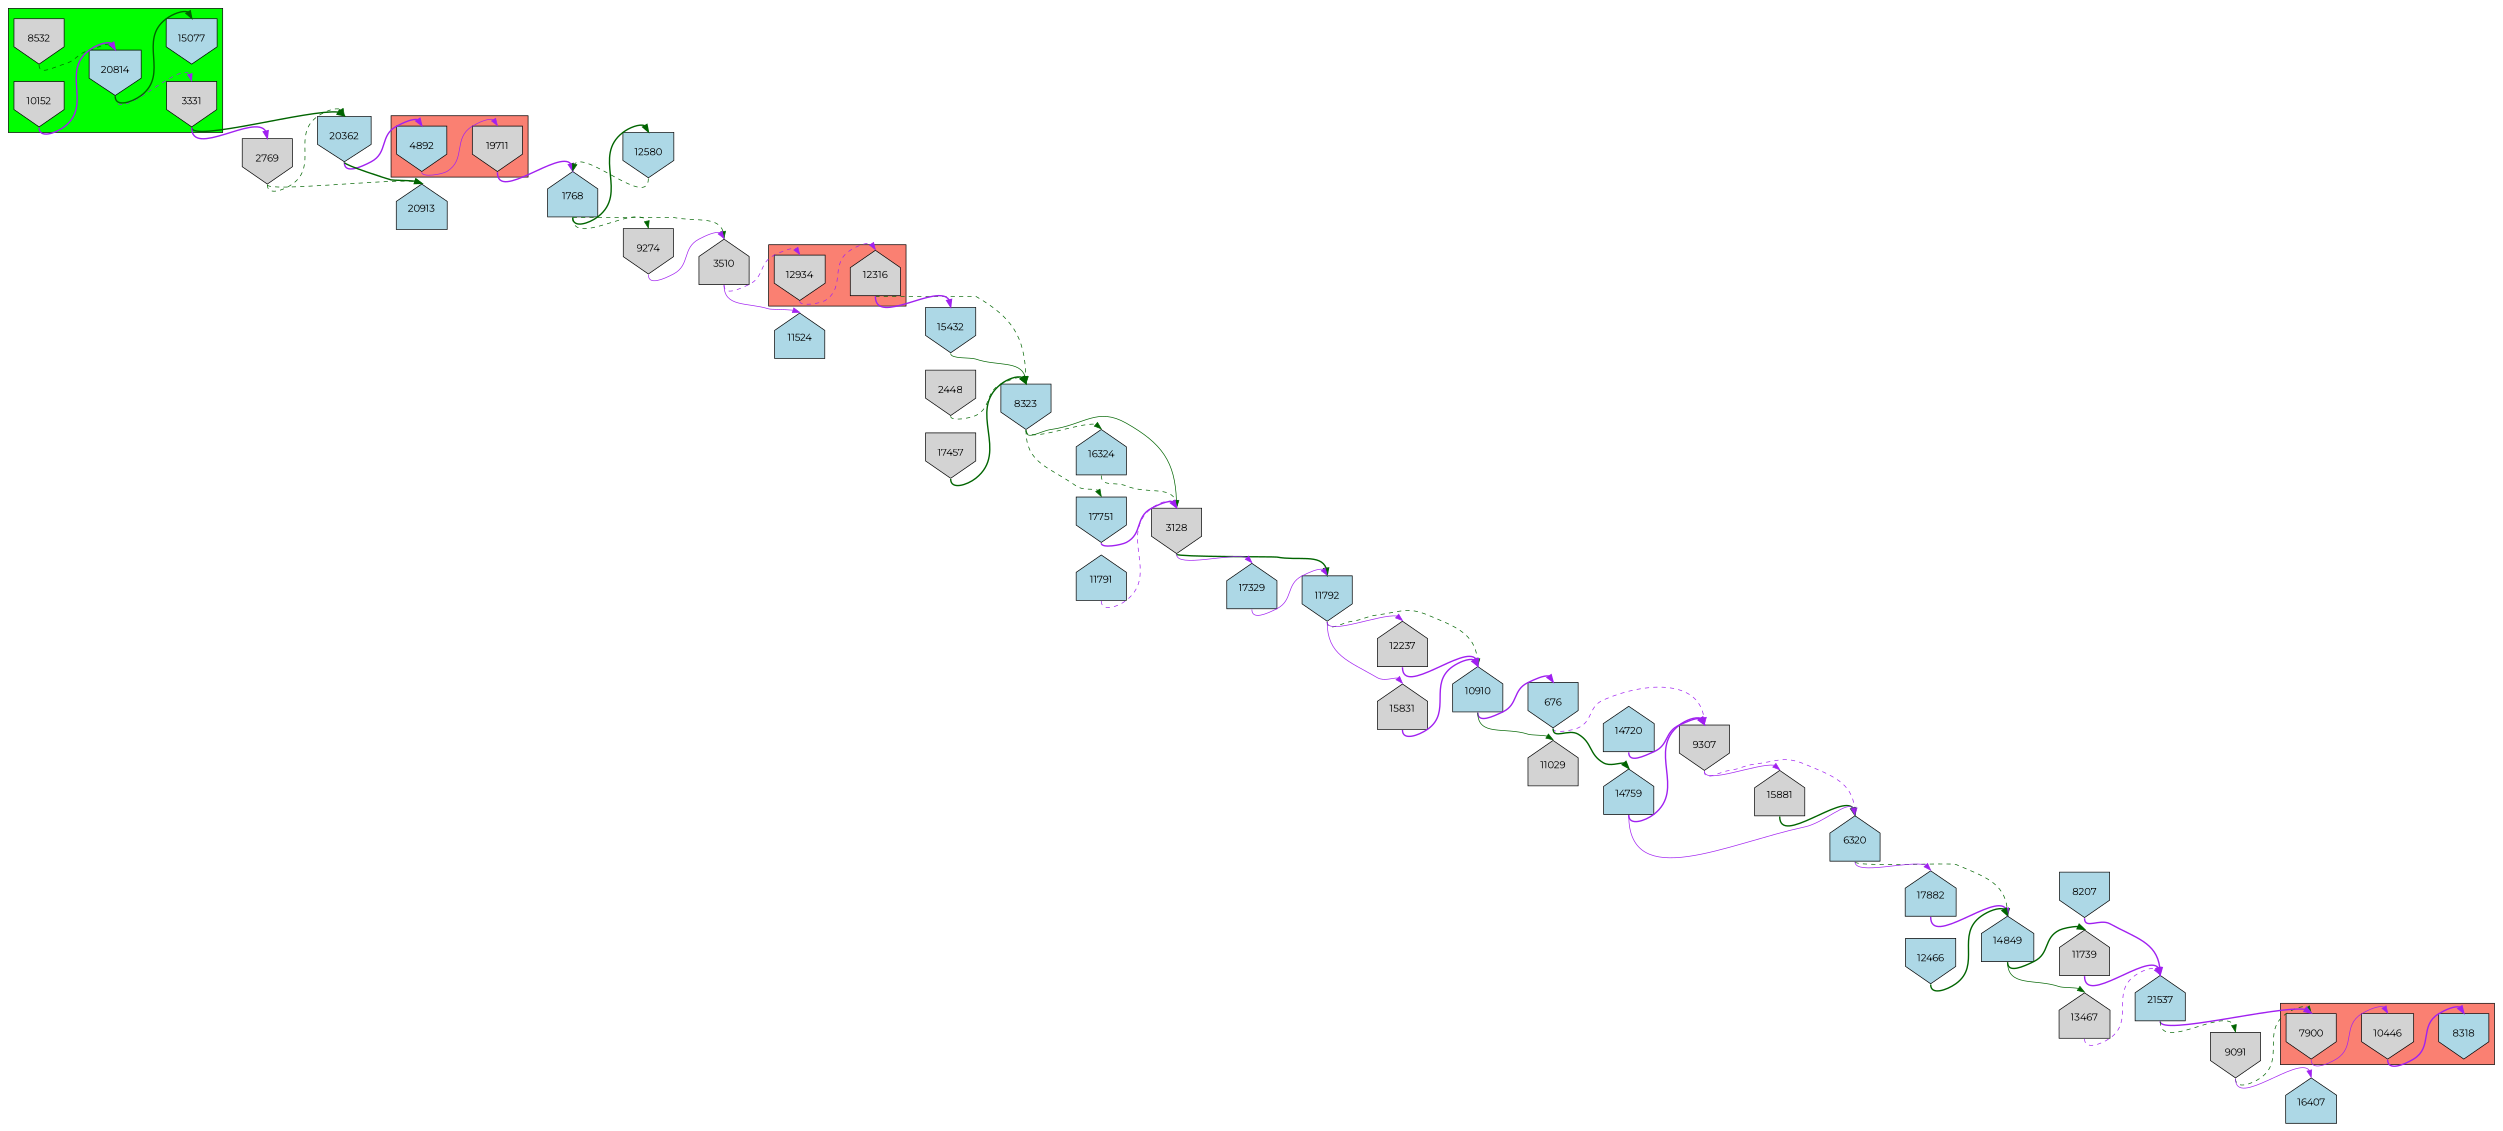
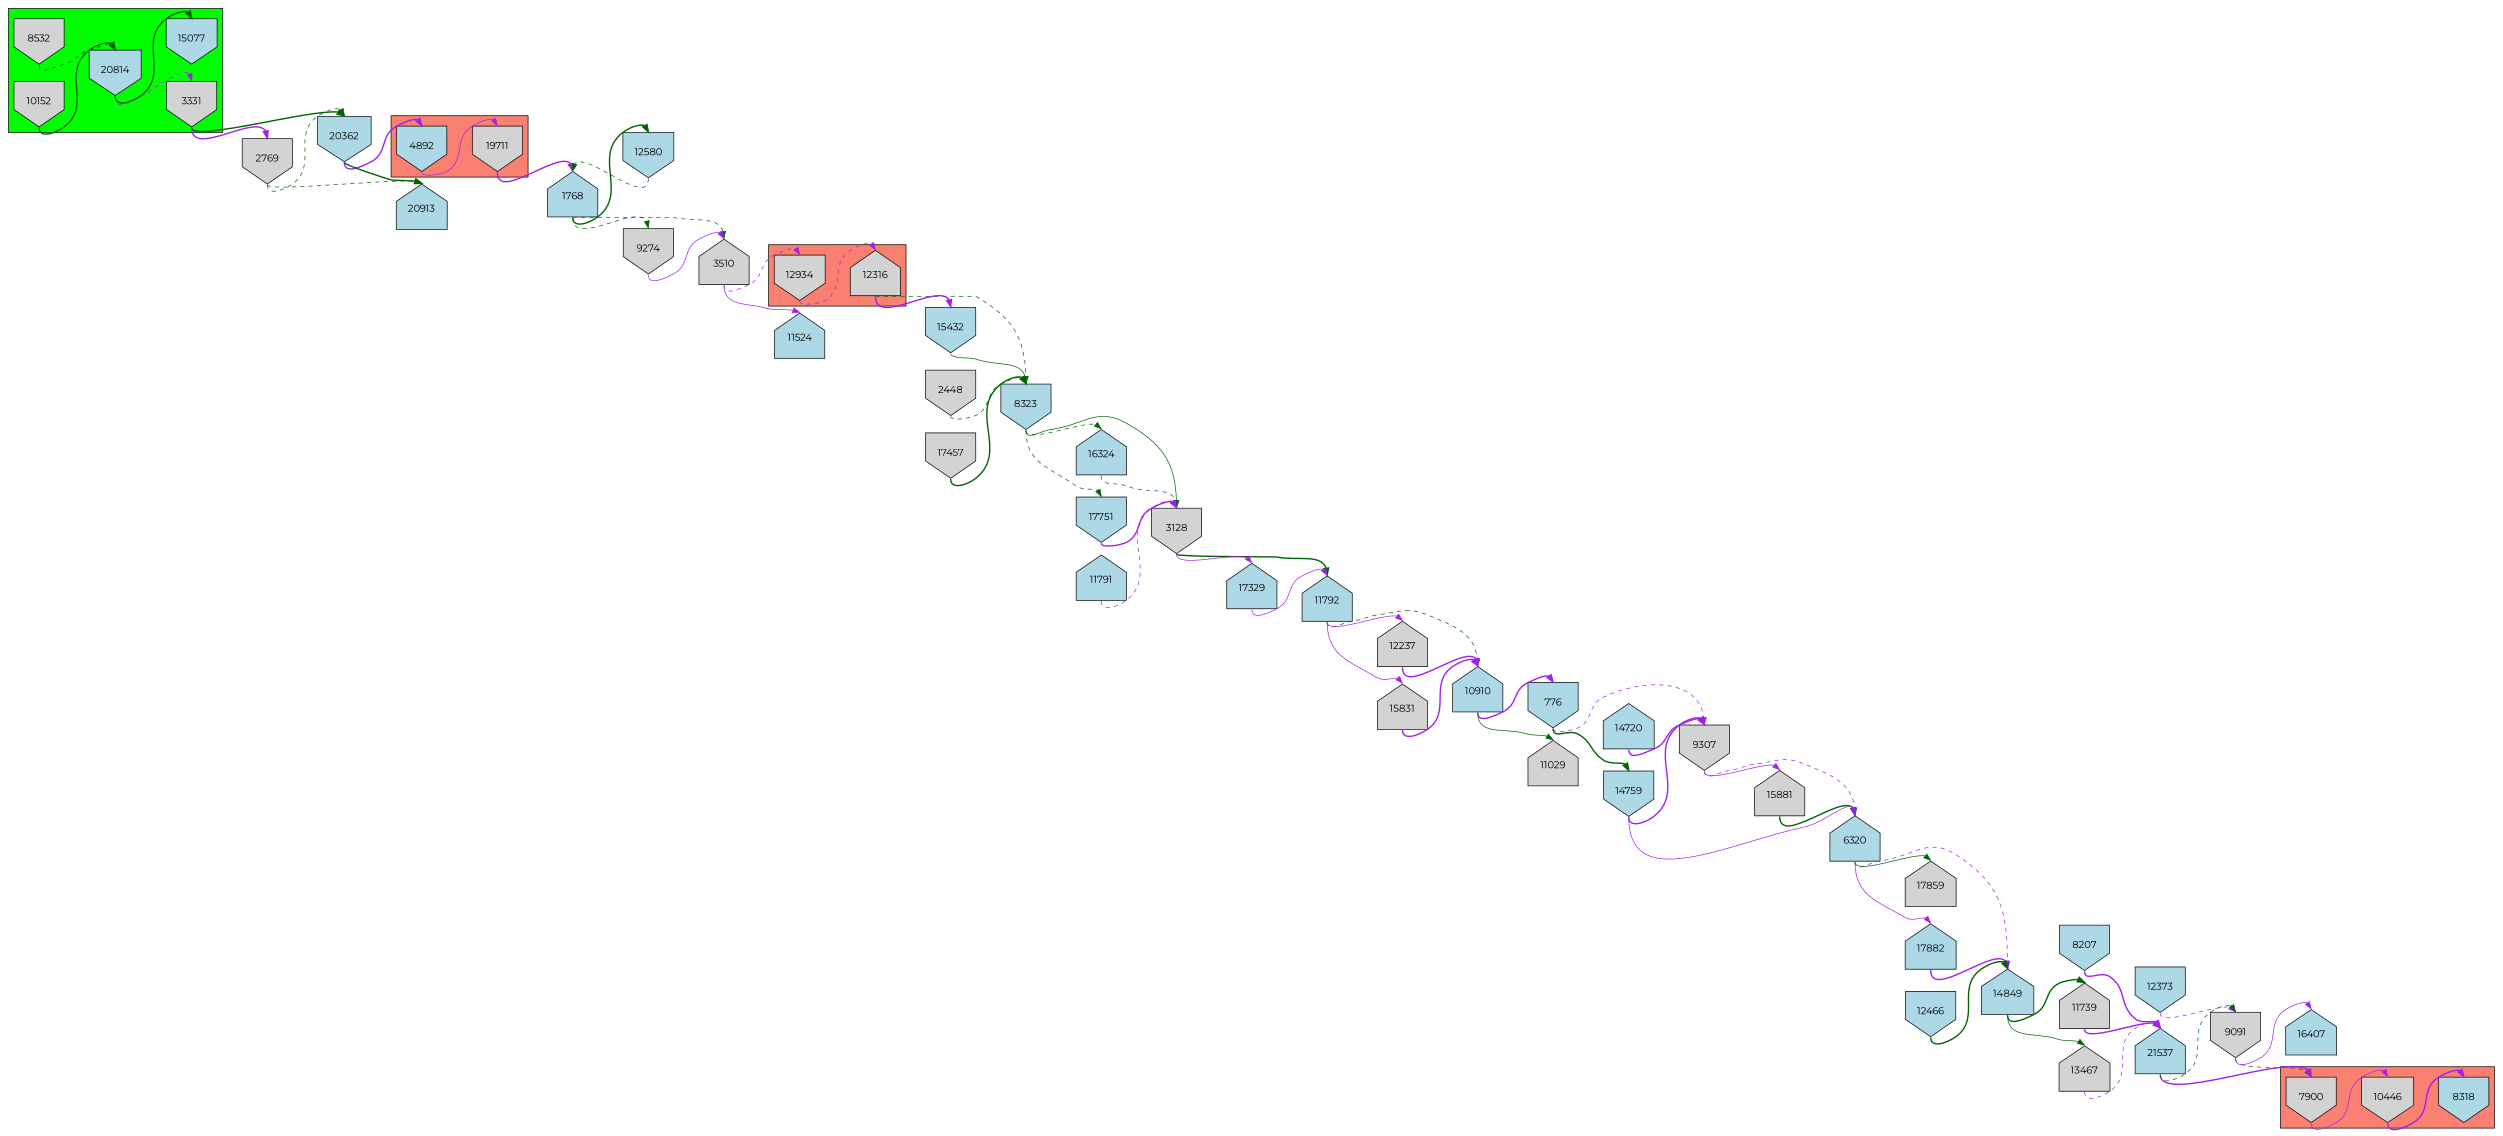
(77, 92) -> (77, 92)
(1327, 596) -> (1327, 601)
(1553, 703) -> (1553, 703)
(1629, 794) -> (1629, 791)
(1941, 864) -> (1963, 860)
none -> (1931, 886)
none -> (2160, 987)
